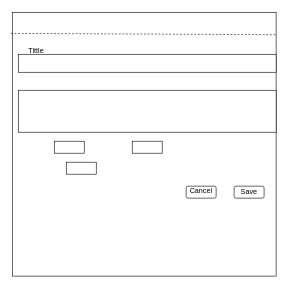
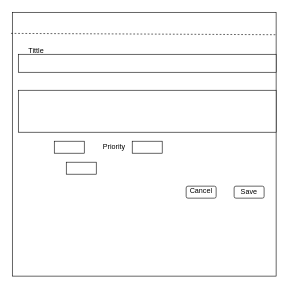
none -> (114, 147)
